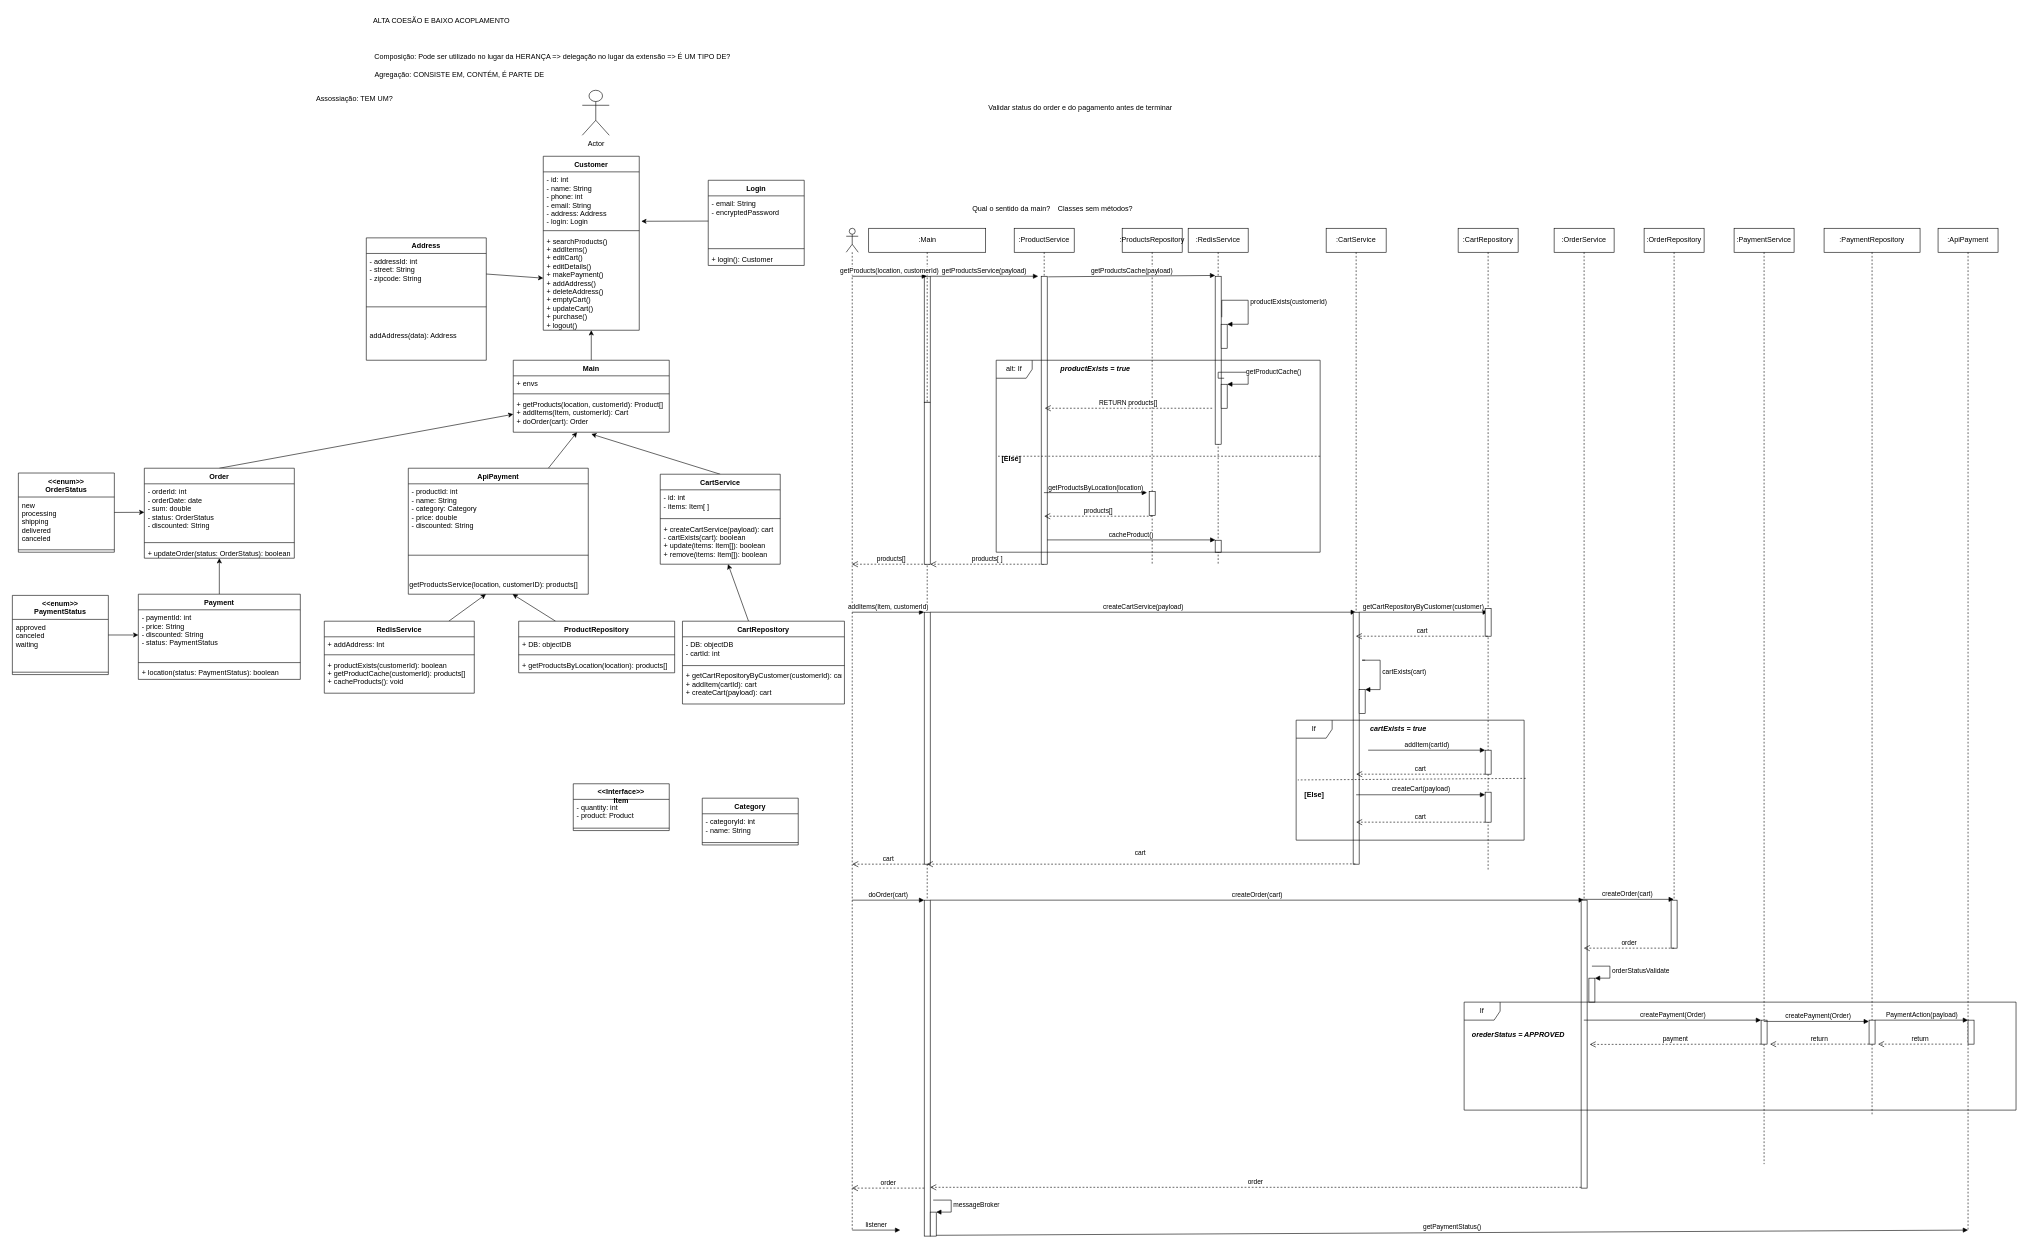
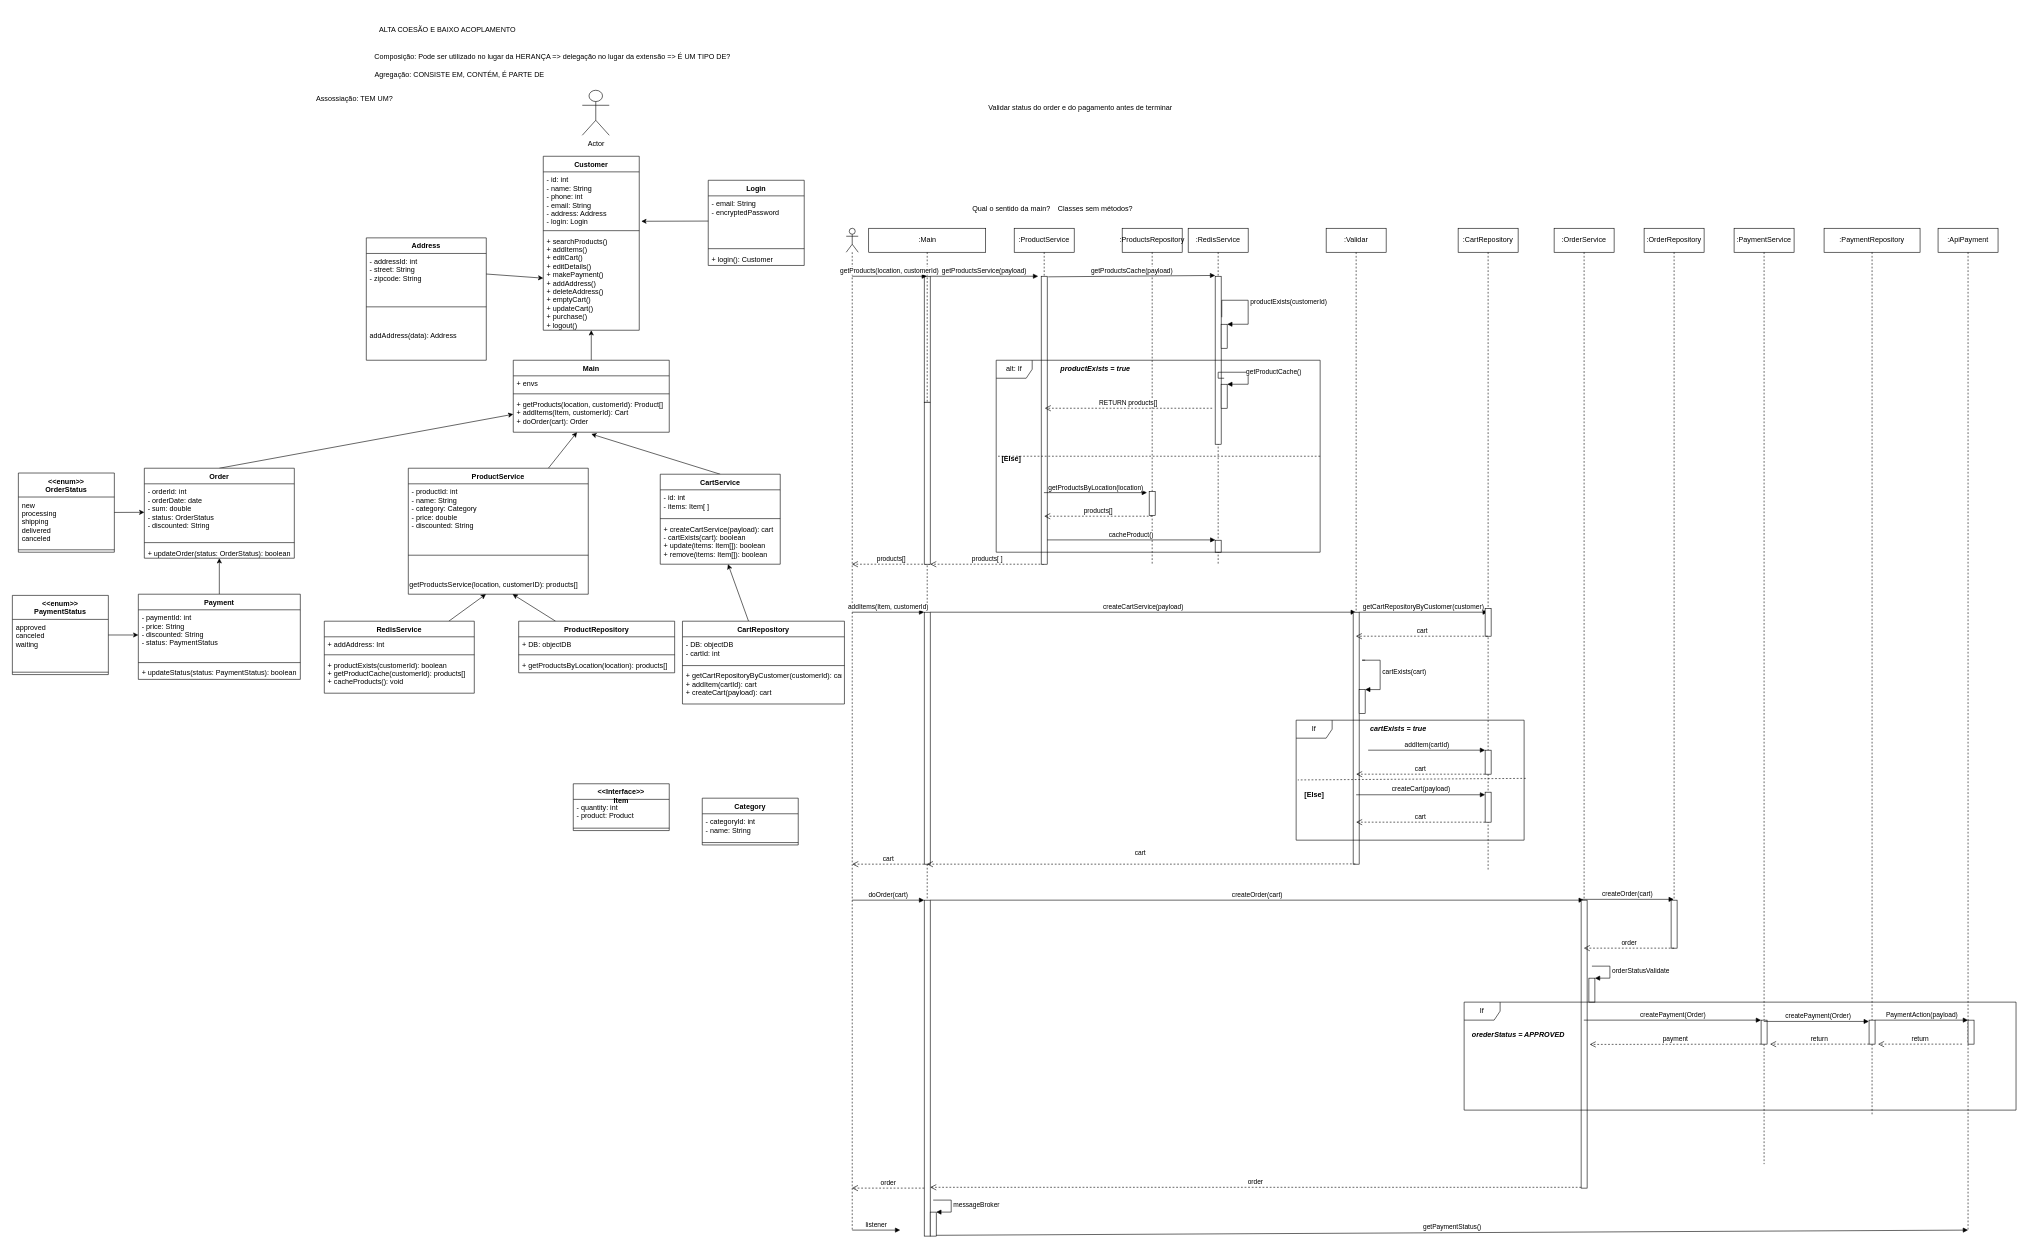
(441, 21) -> (447, 30)
(1356, 240) -> (1356, 240)
(498, 476) -> (498, 476)
(219, 673) -> (229, 673)
